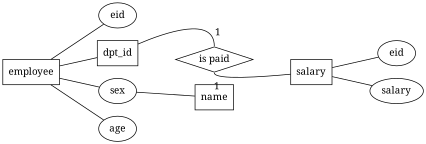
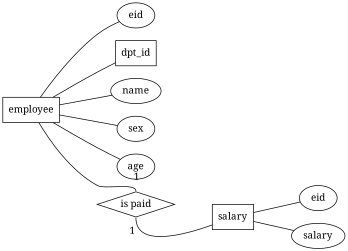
(180, 30) -> (78, 172)
(166, 94) -> (86, 100)
(214, 97) -> (136, 91)
